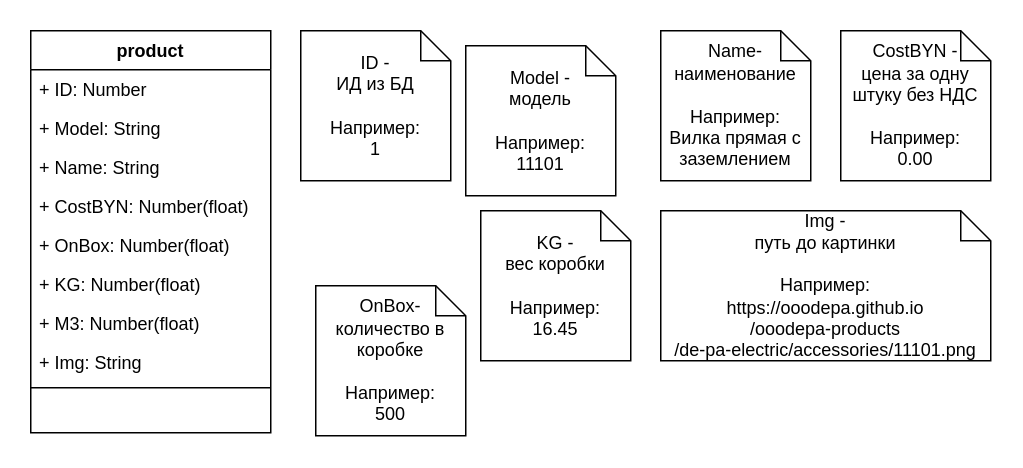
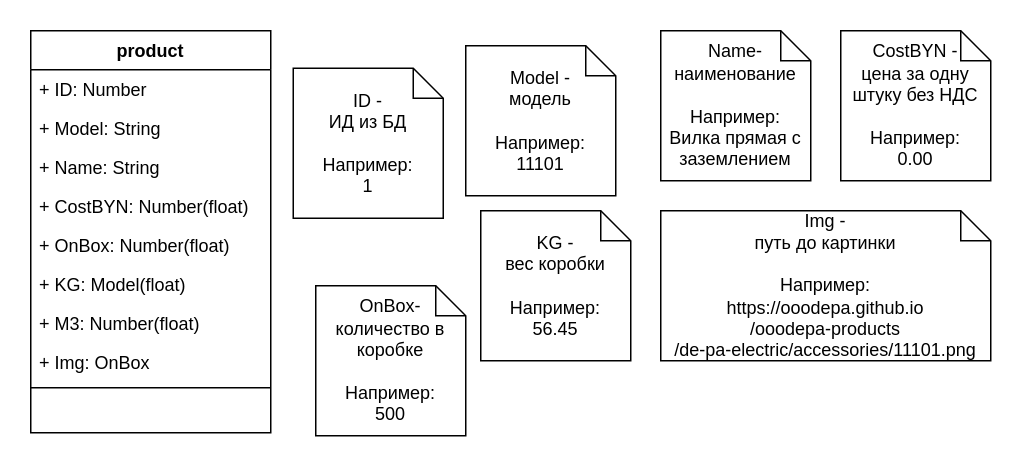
(376, 106) -> (368, 143)
(125, 285) -> (118, 285)
(556, 286) -> (556, 286)
(95, 363) -> (92, 363)
